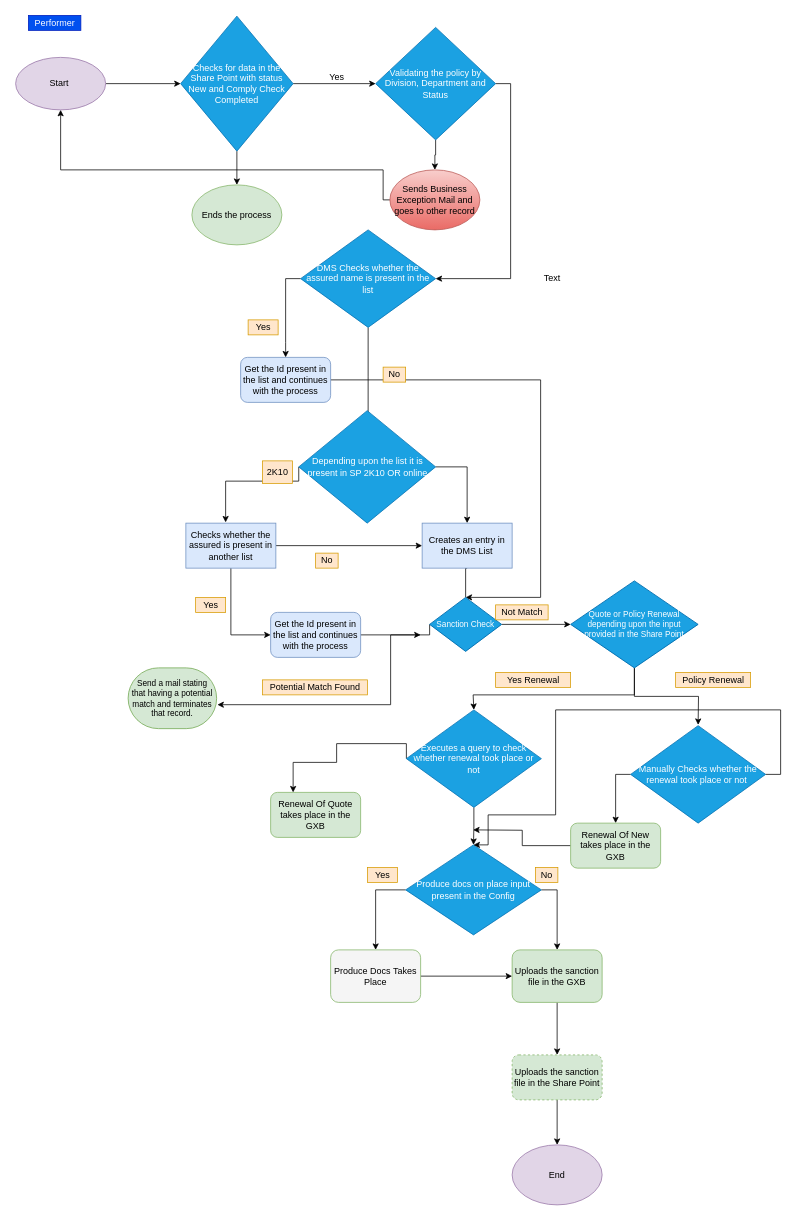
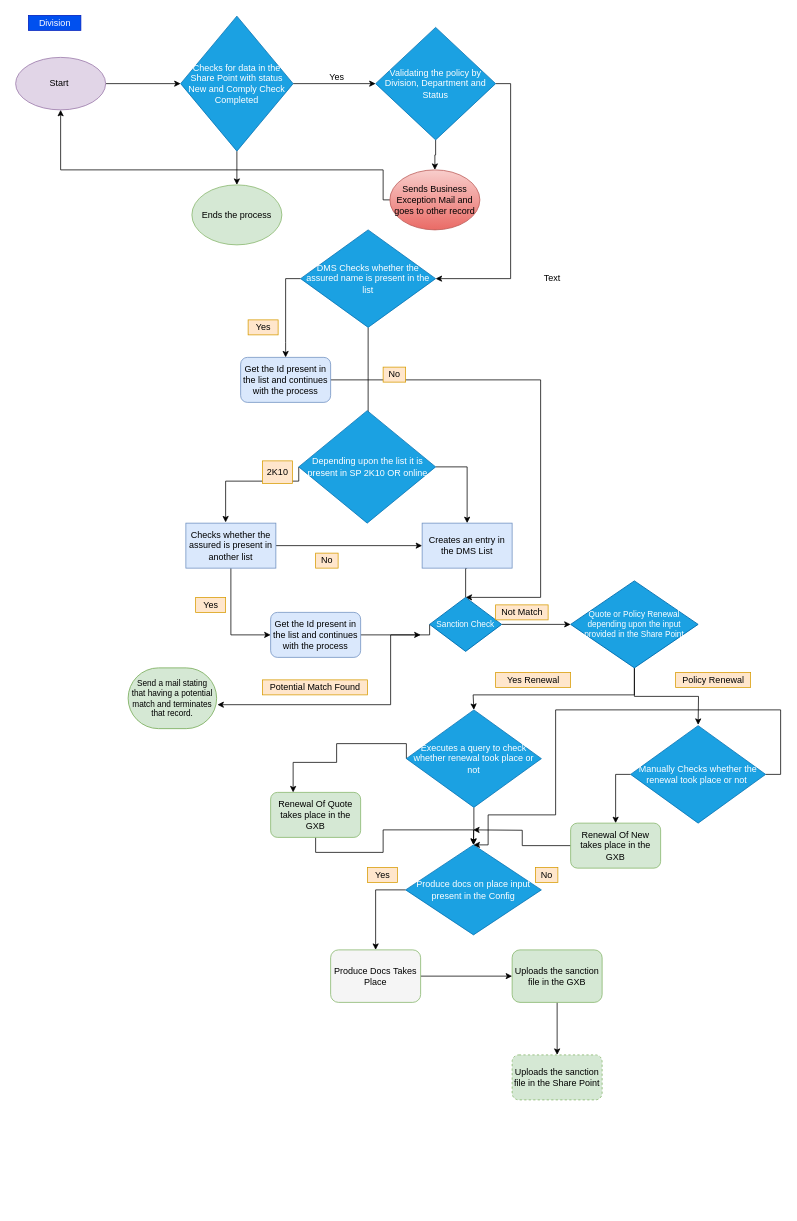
(55, 23) -> (55, 23)
none -> (383, 838)
(557, 943) -> none
(557, 1138) -> none
(557, 1175) -> none
